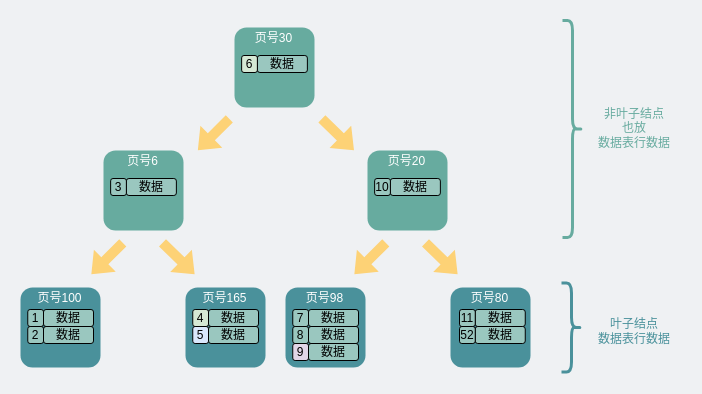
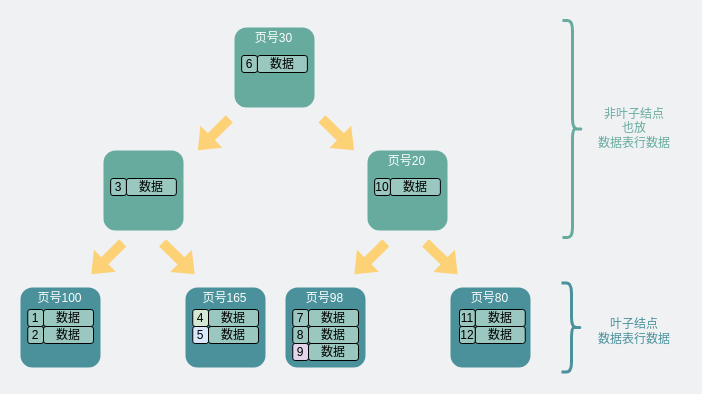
(250, 64) -> (250, 64)
(143, 162) -> none
(468, 336) -> (468, 336)
